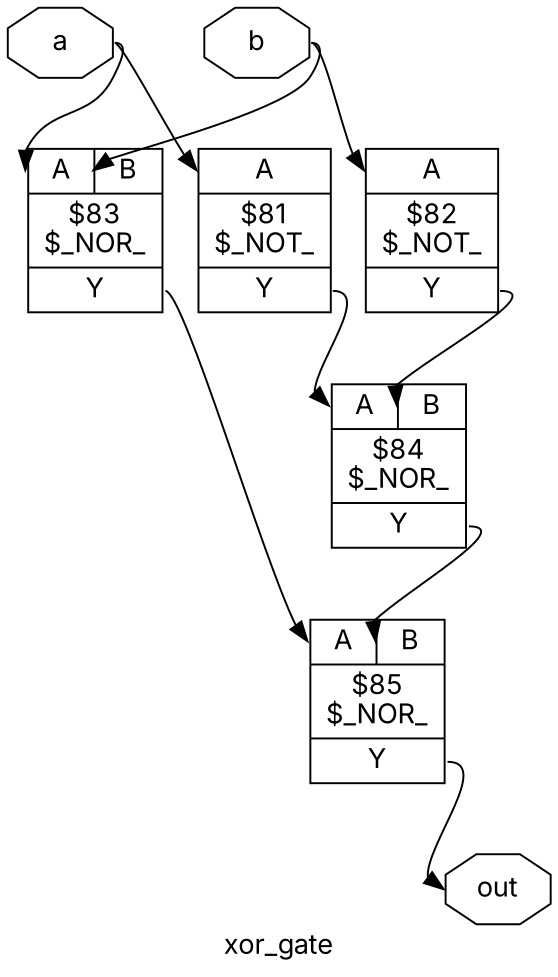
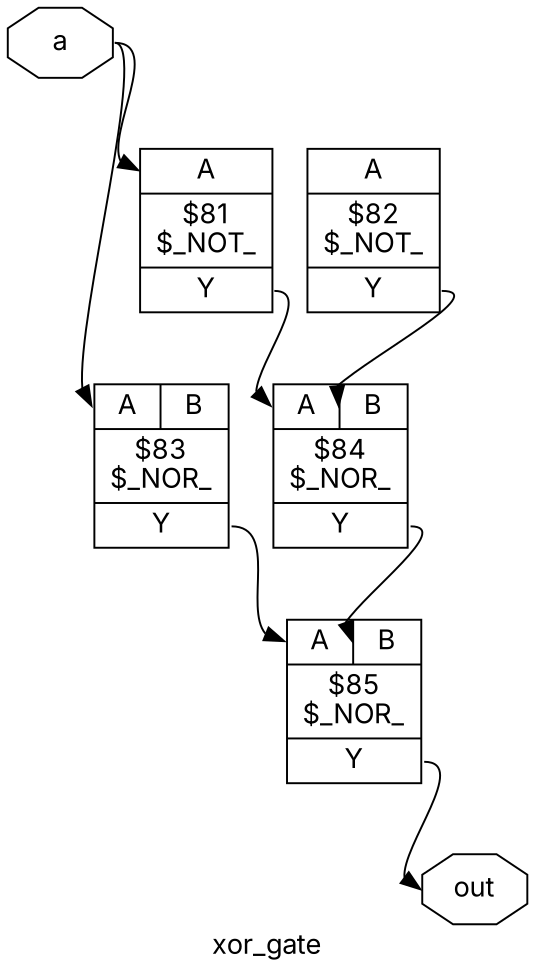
(257, 43) -> none
